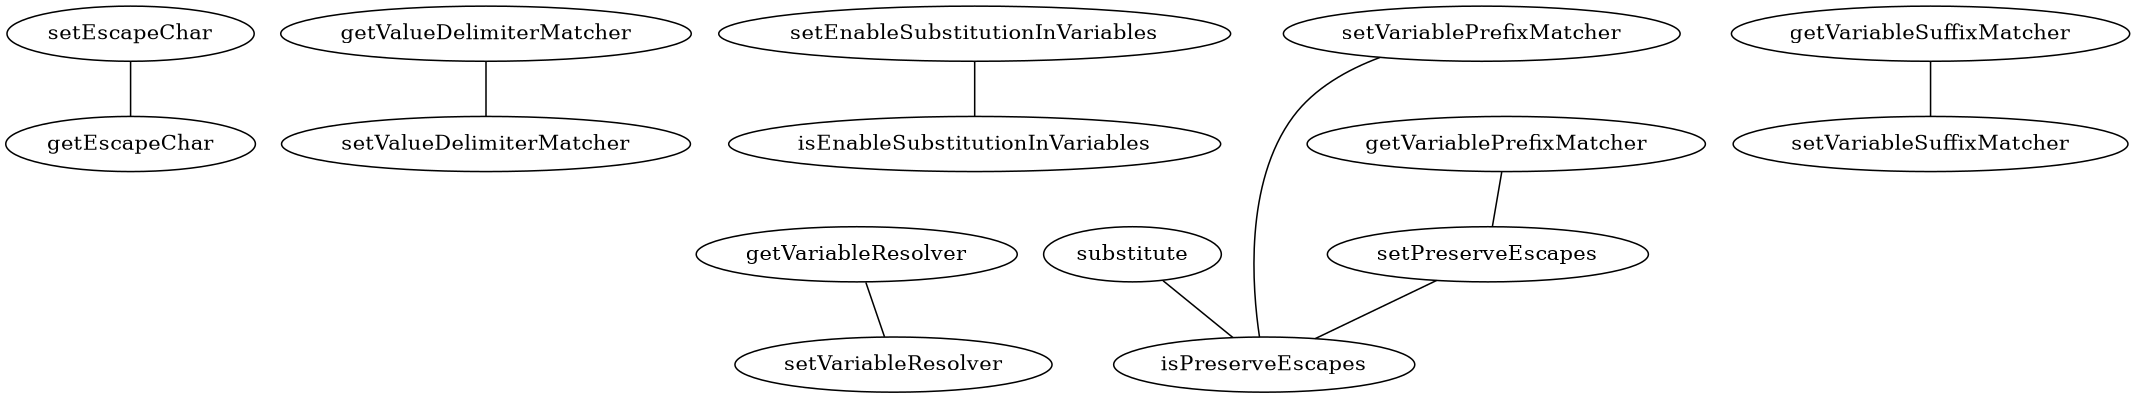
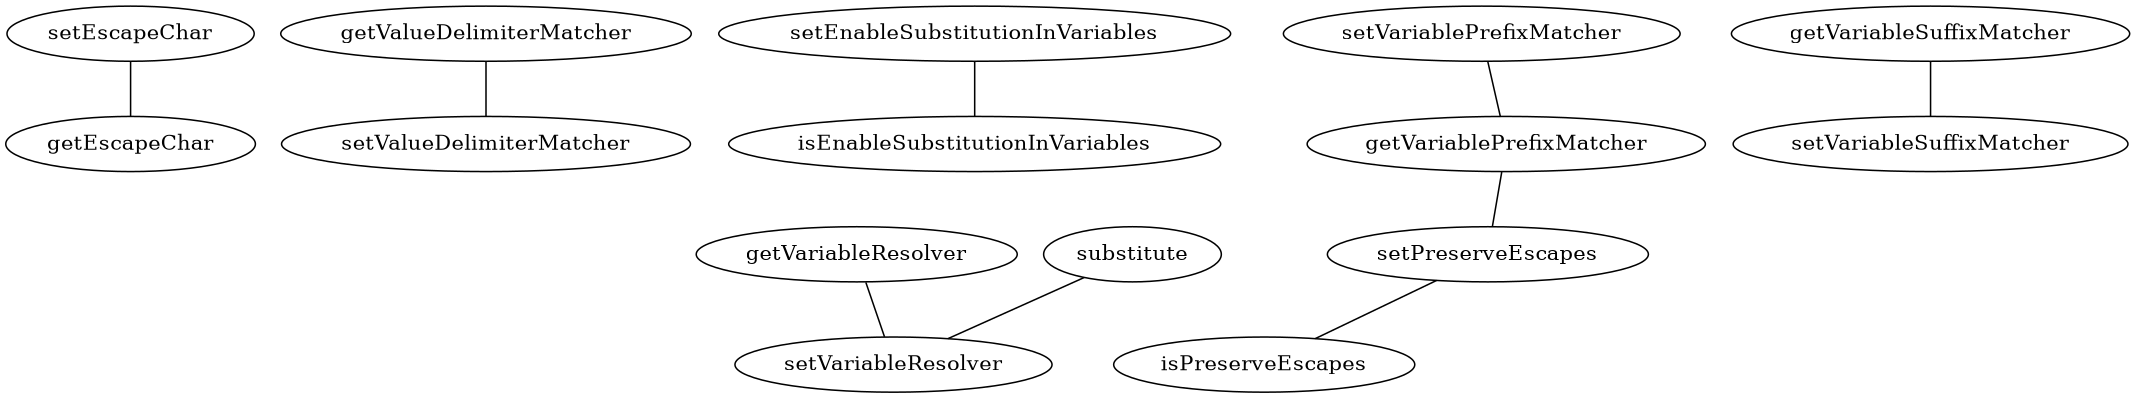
(1266, 171) -> (1494, 89)
(1198, 309) -> (1016, 308)
